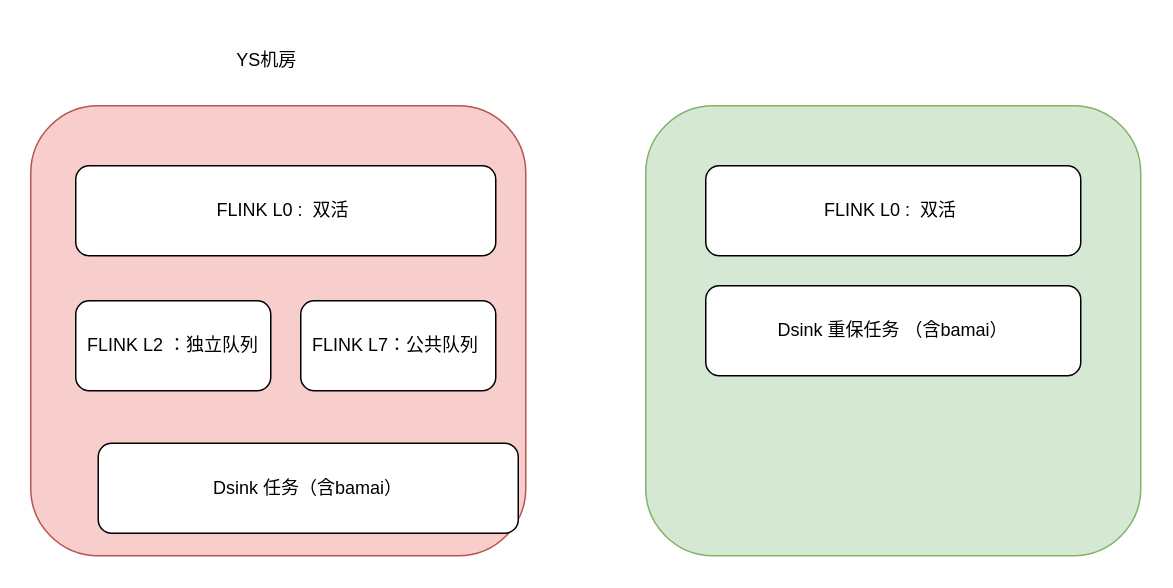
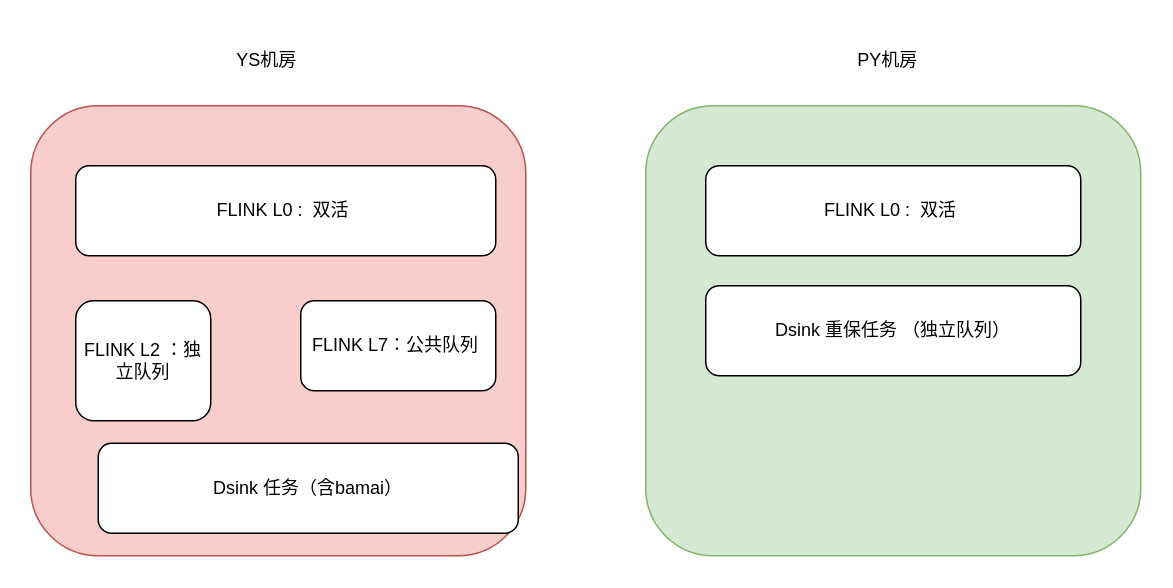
none -> (888, 61)
(893, 331) -> (893, 331)
(173, 346) -> (143, 361)
